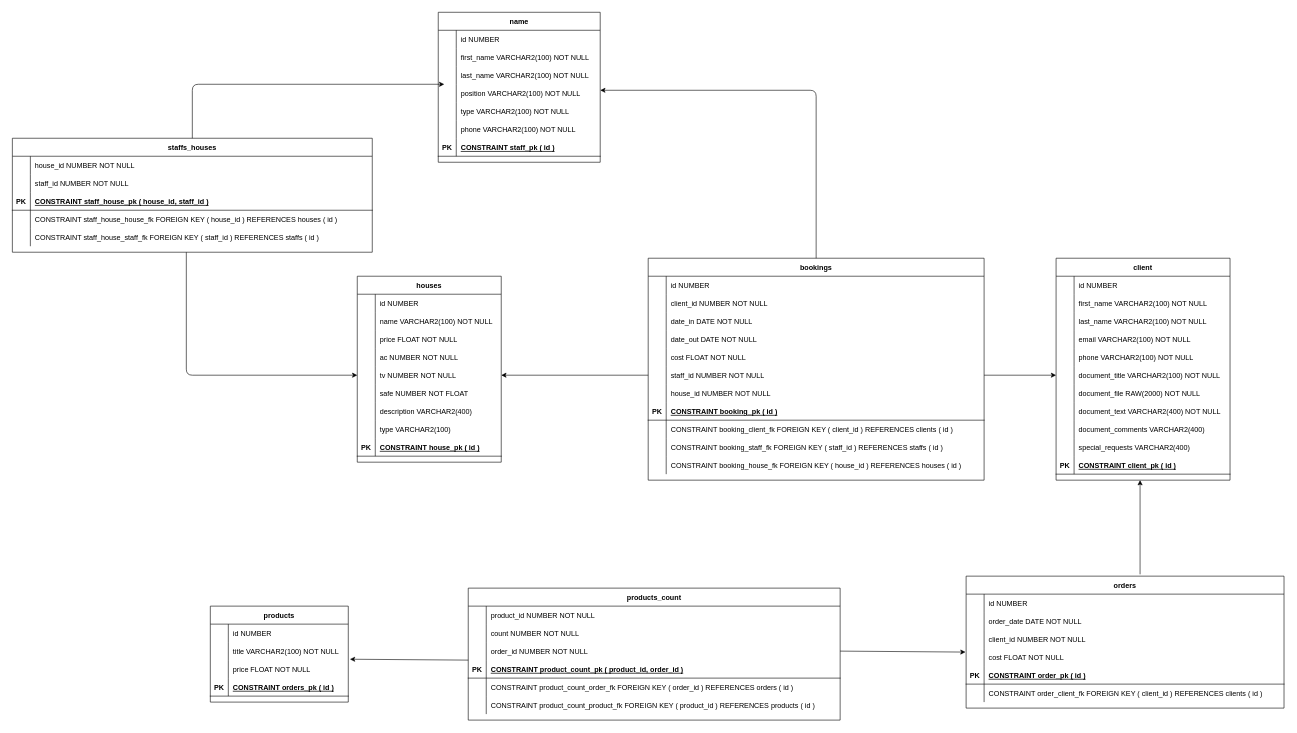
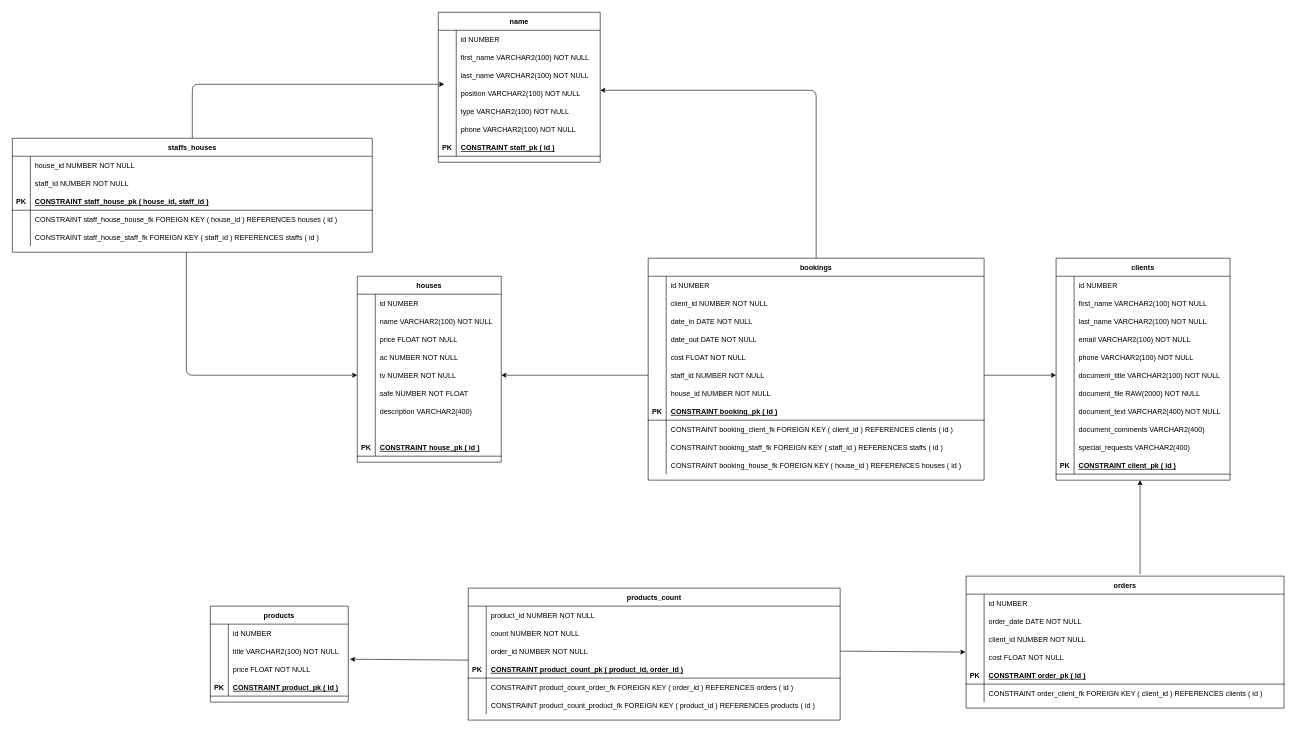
(1143, 268) -> (1143, 268)
(438, 429) -> none
(284, 688) -> (286, 688)
